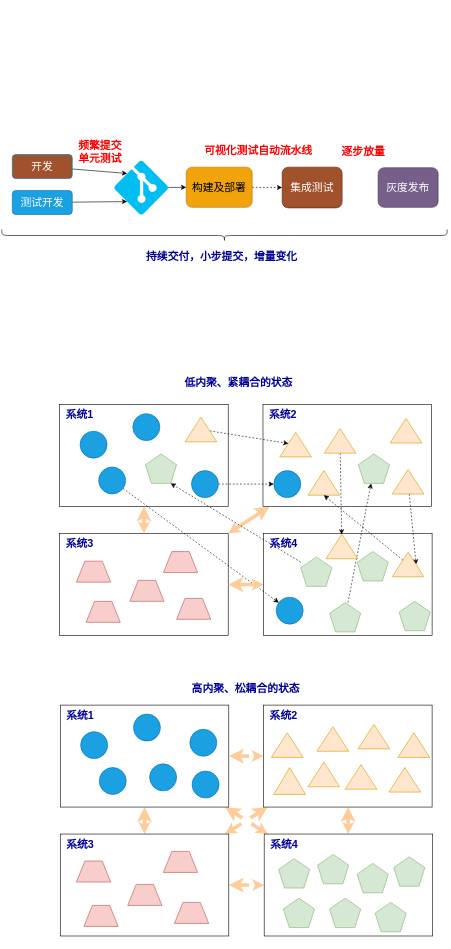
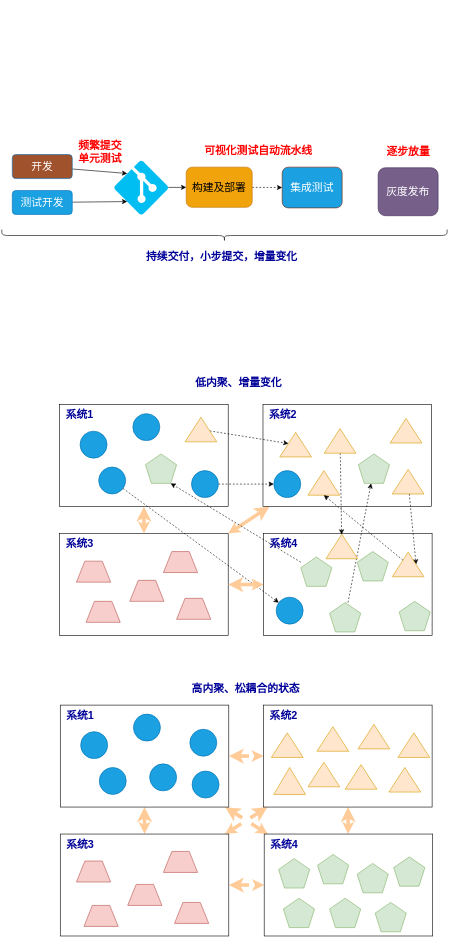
(363, 152) -> (408, 152)
(312, 188) -> (312, 188)
(408, 188) -> (408, 192)
(239, 383) -> (239, 383)
